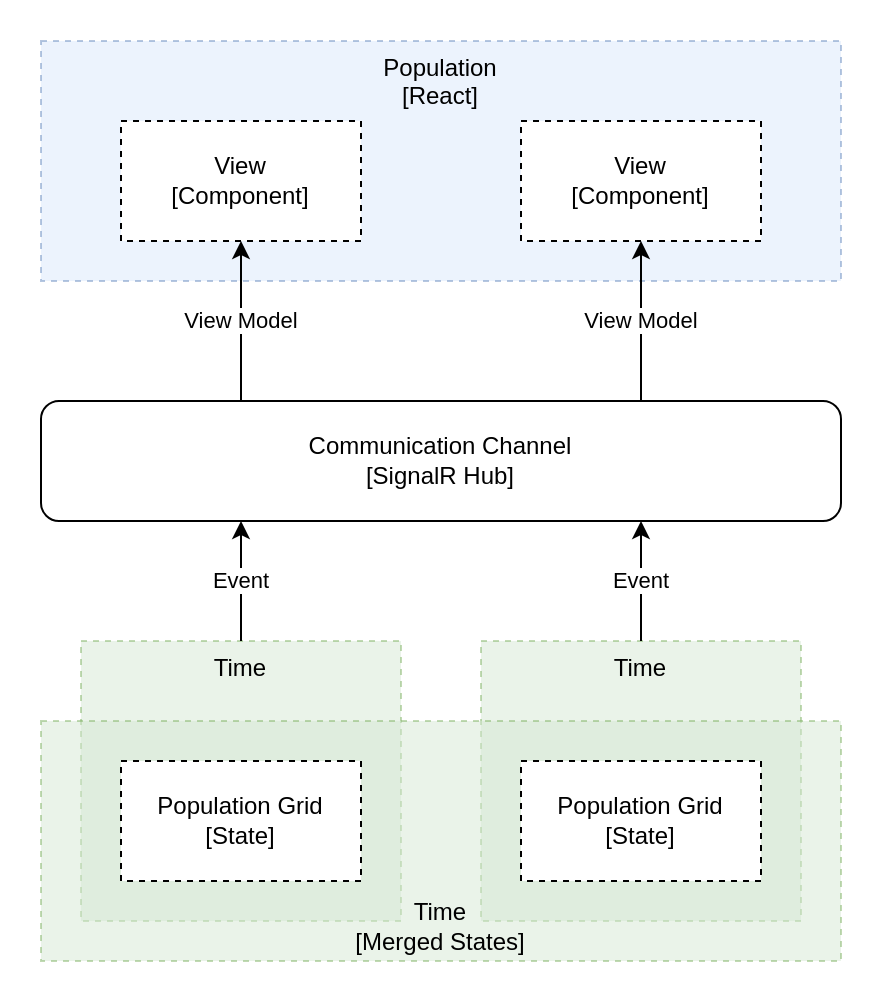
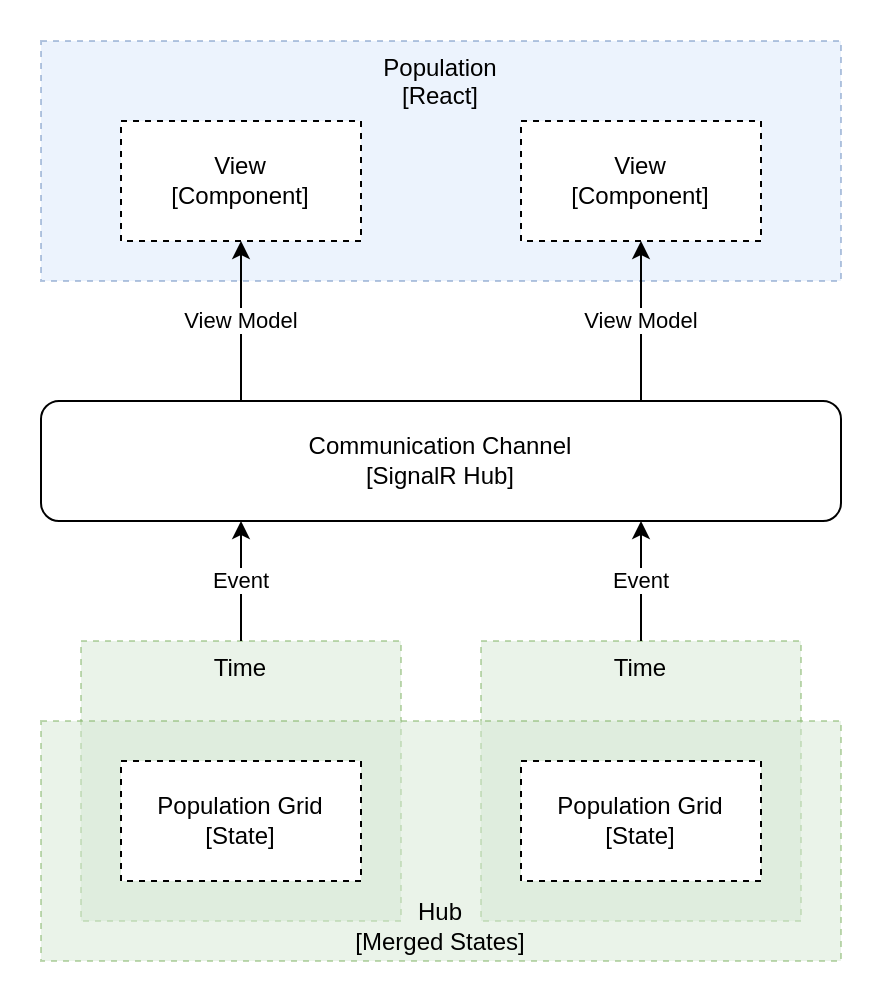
(441, 926) -> (441, 926)
